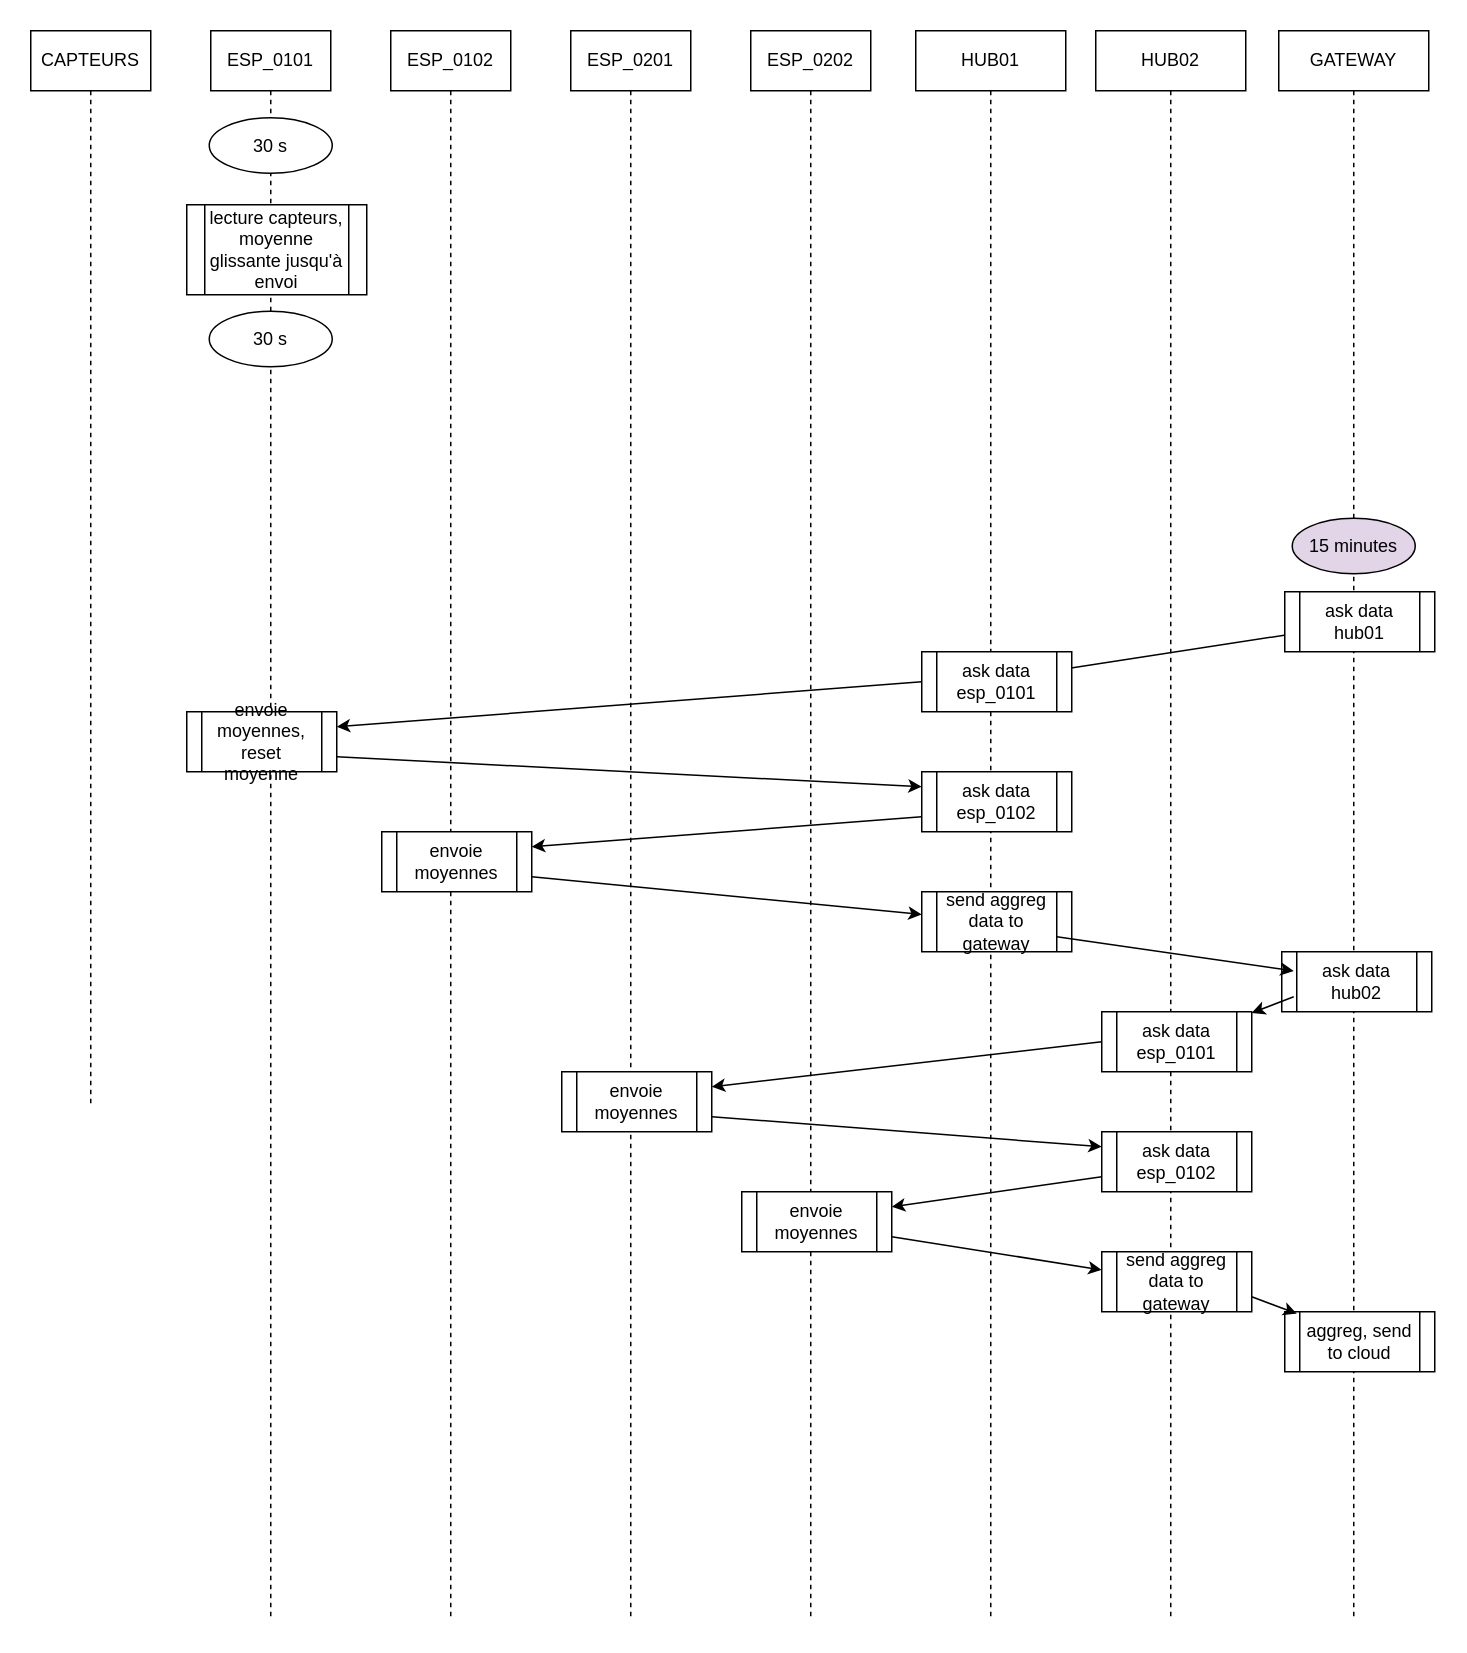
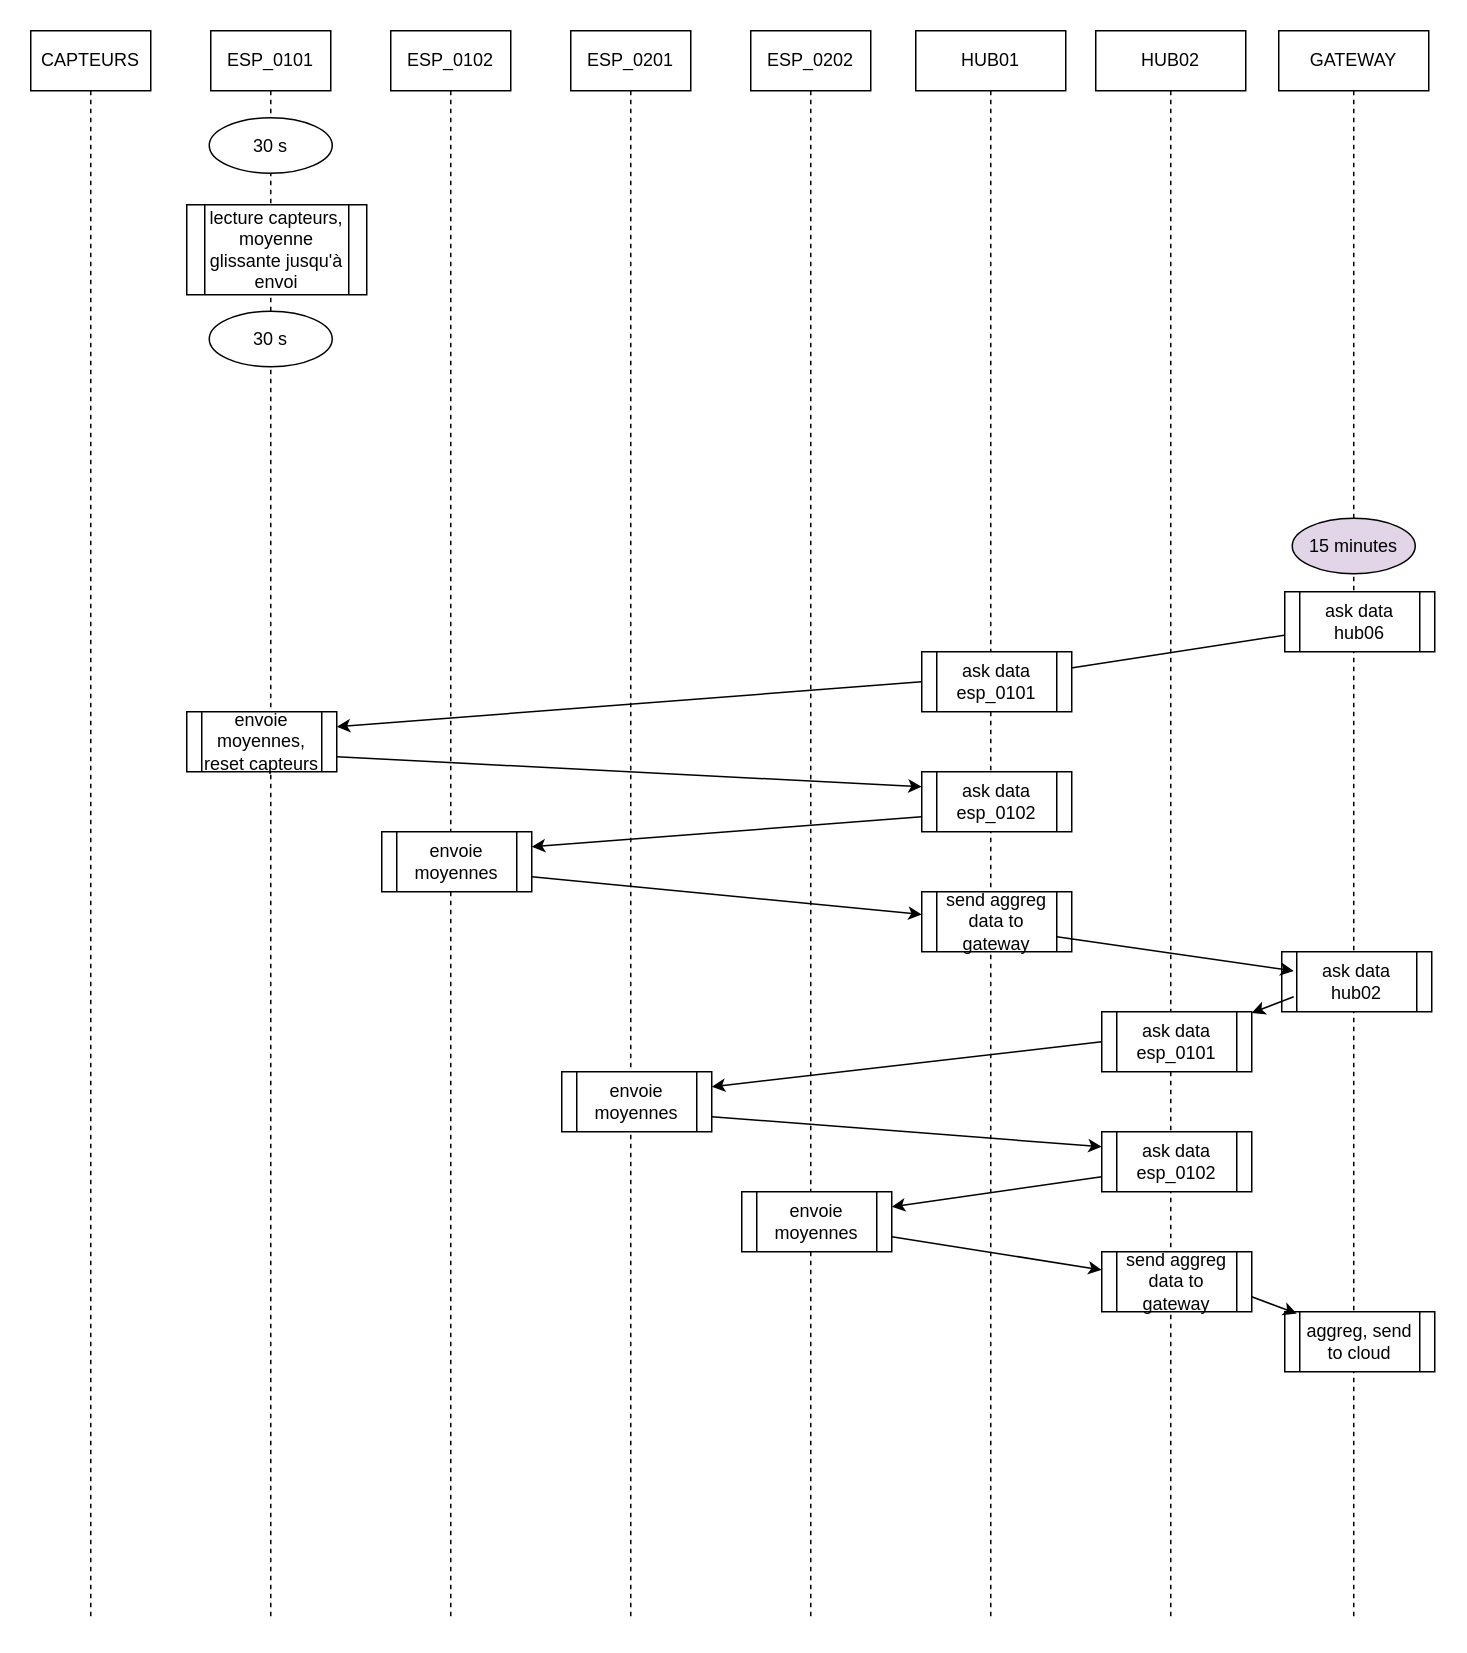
(91, 567) -> (91, 826)
(1360, 622) -> (1360, 622)
(262, 742) -> (262, 742)
